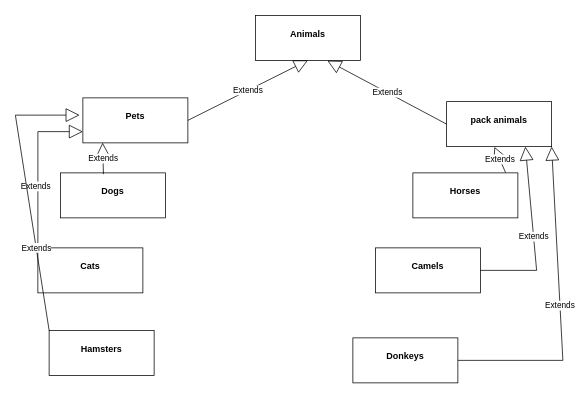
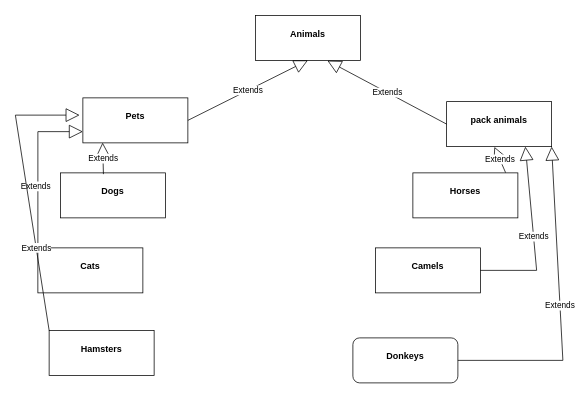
(405, 360) -> (405, 360)
